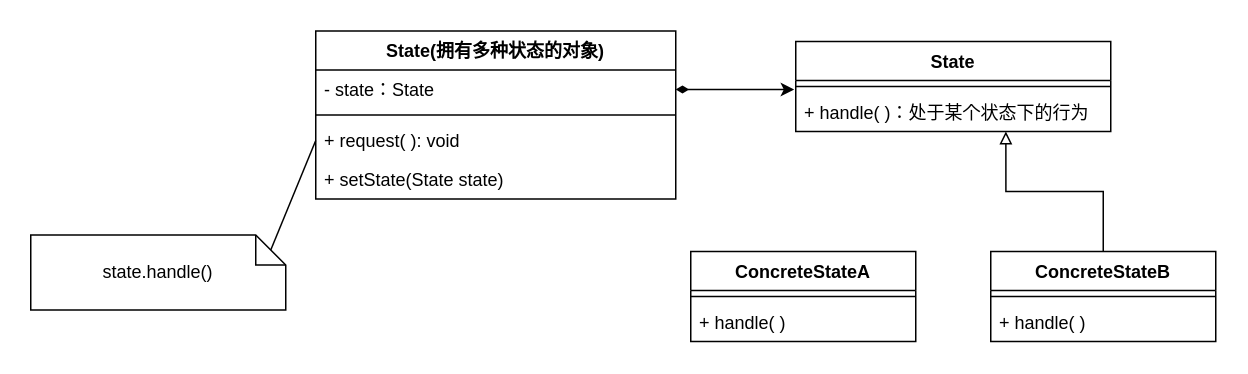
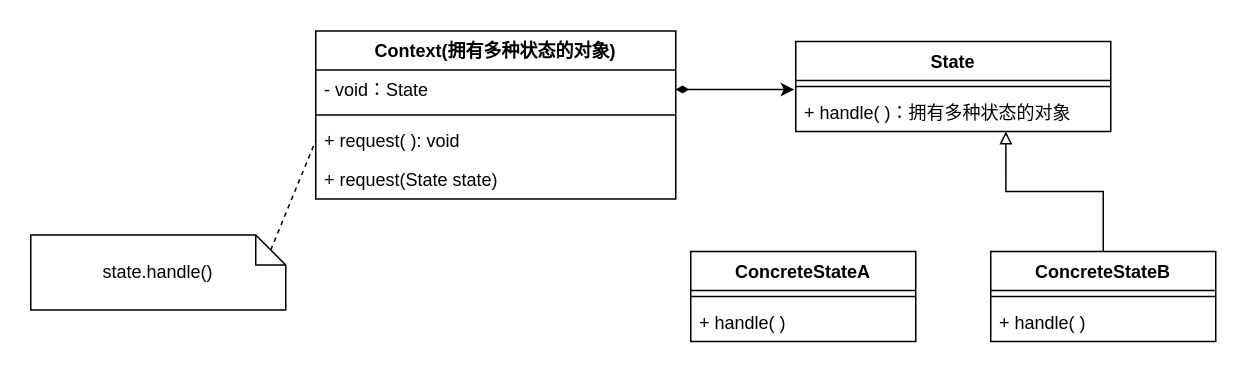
(495, 51) -> (495, 51)
(391, 90) -> (384, 90)
(951, 113) -> (942, 113)
(435, 180) -> (430, 180)
(292, 197) -> (292, 197)
